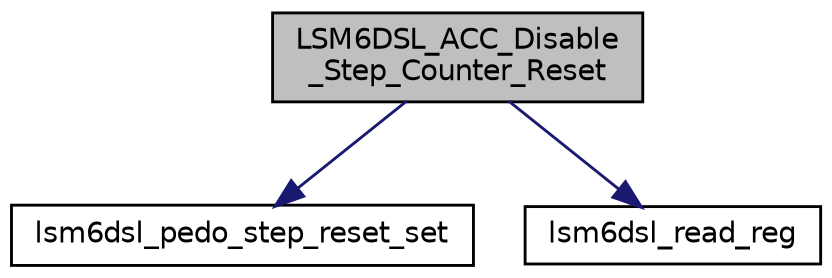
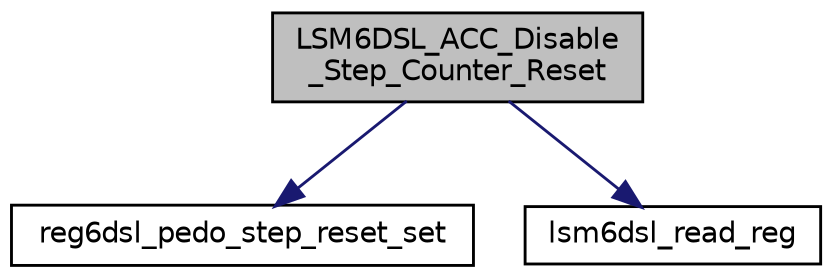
(242, 235) -> (242, 235)
